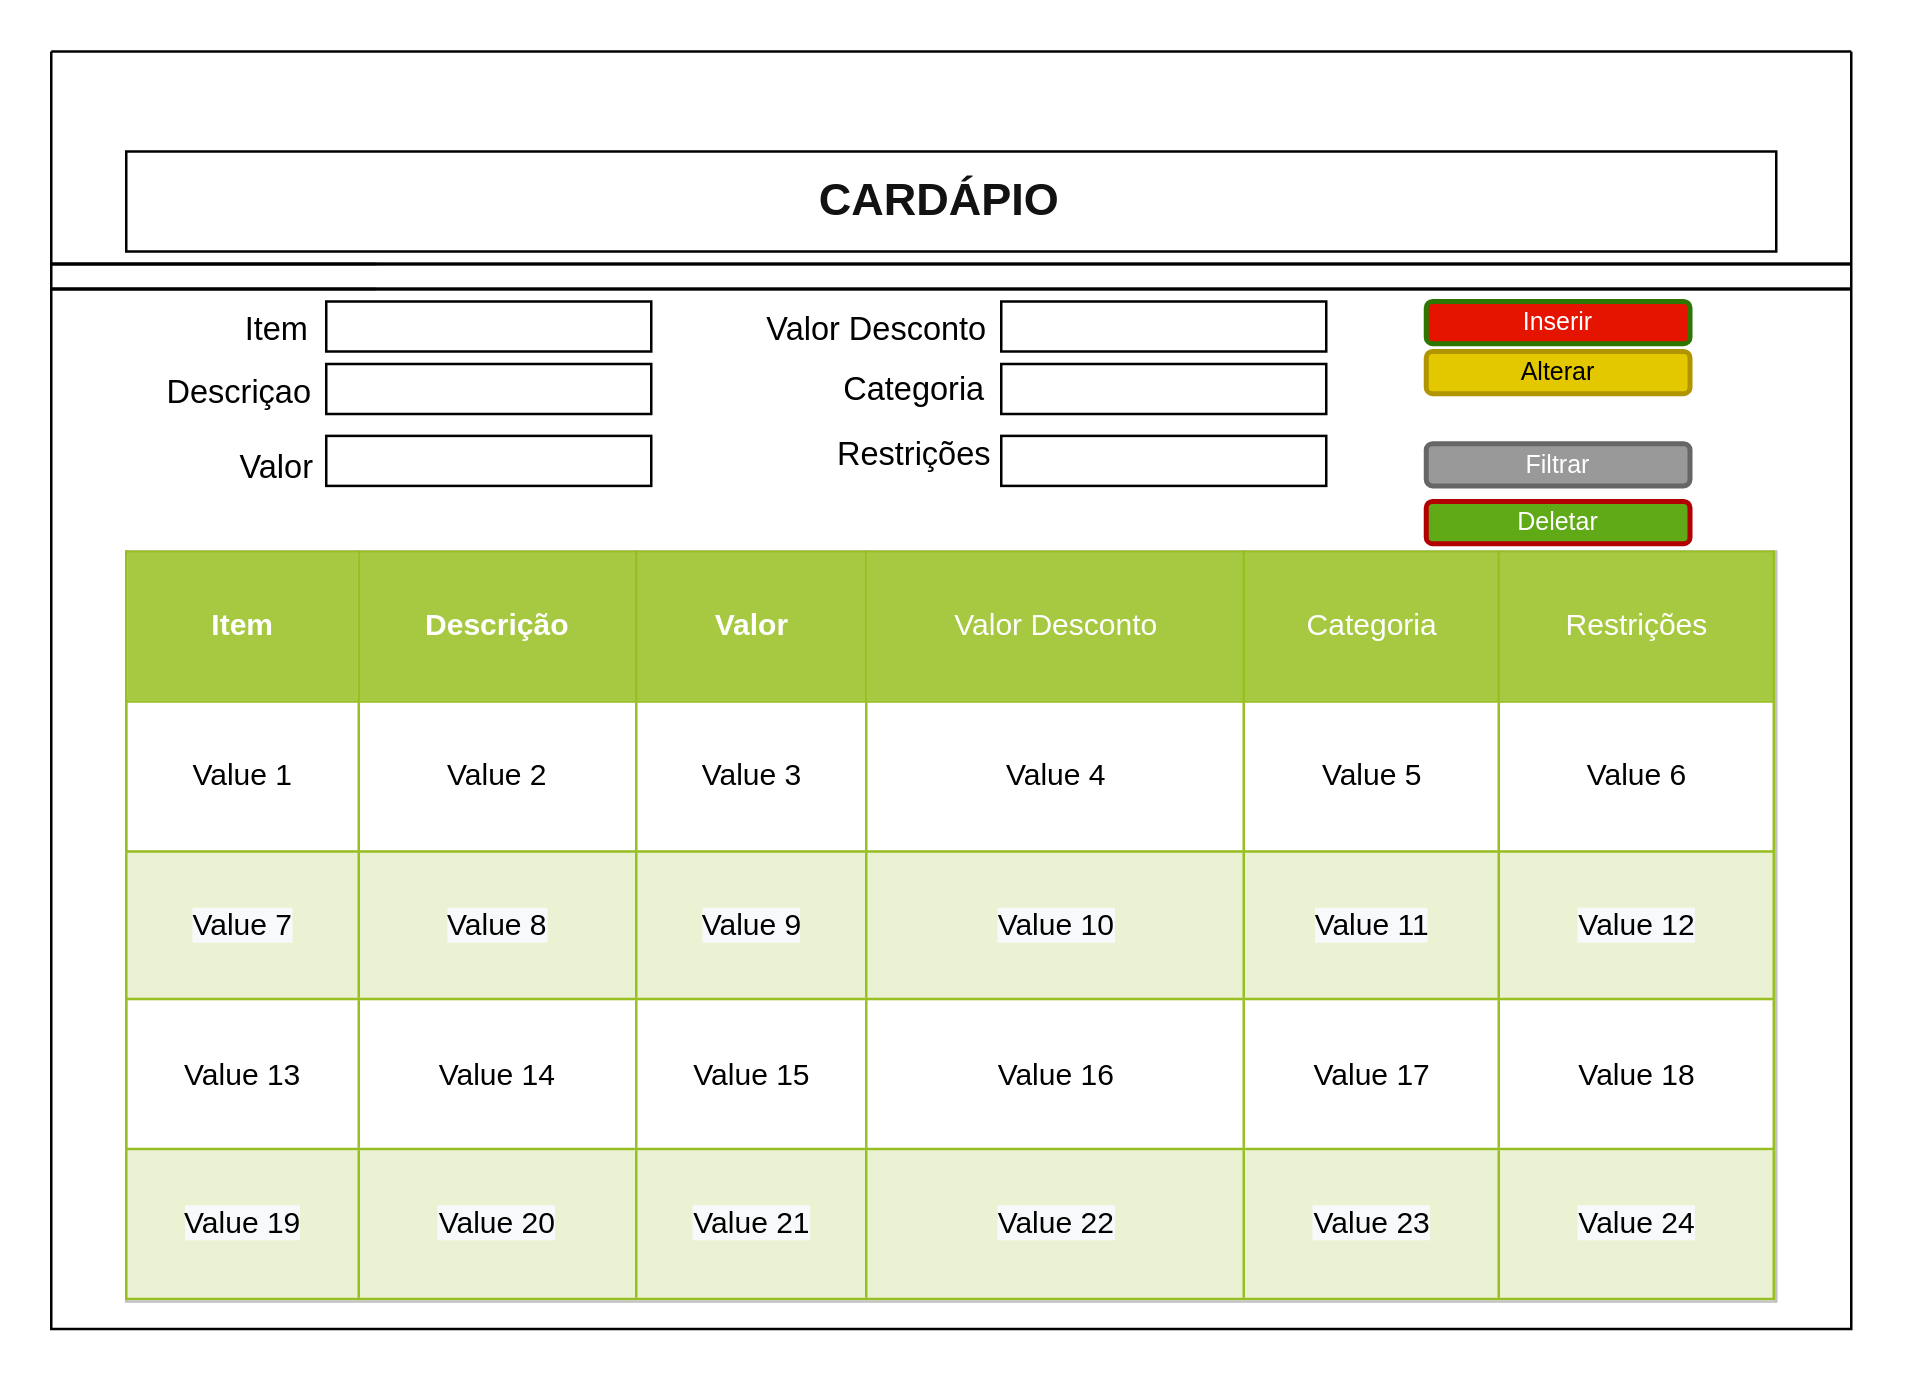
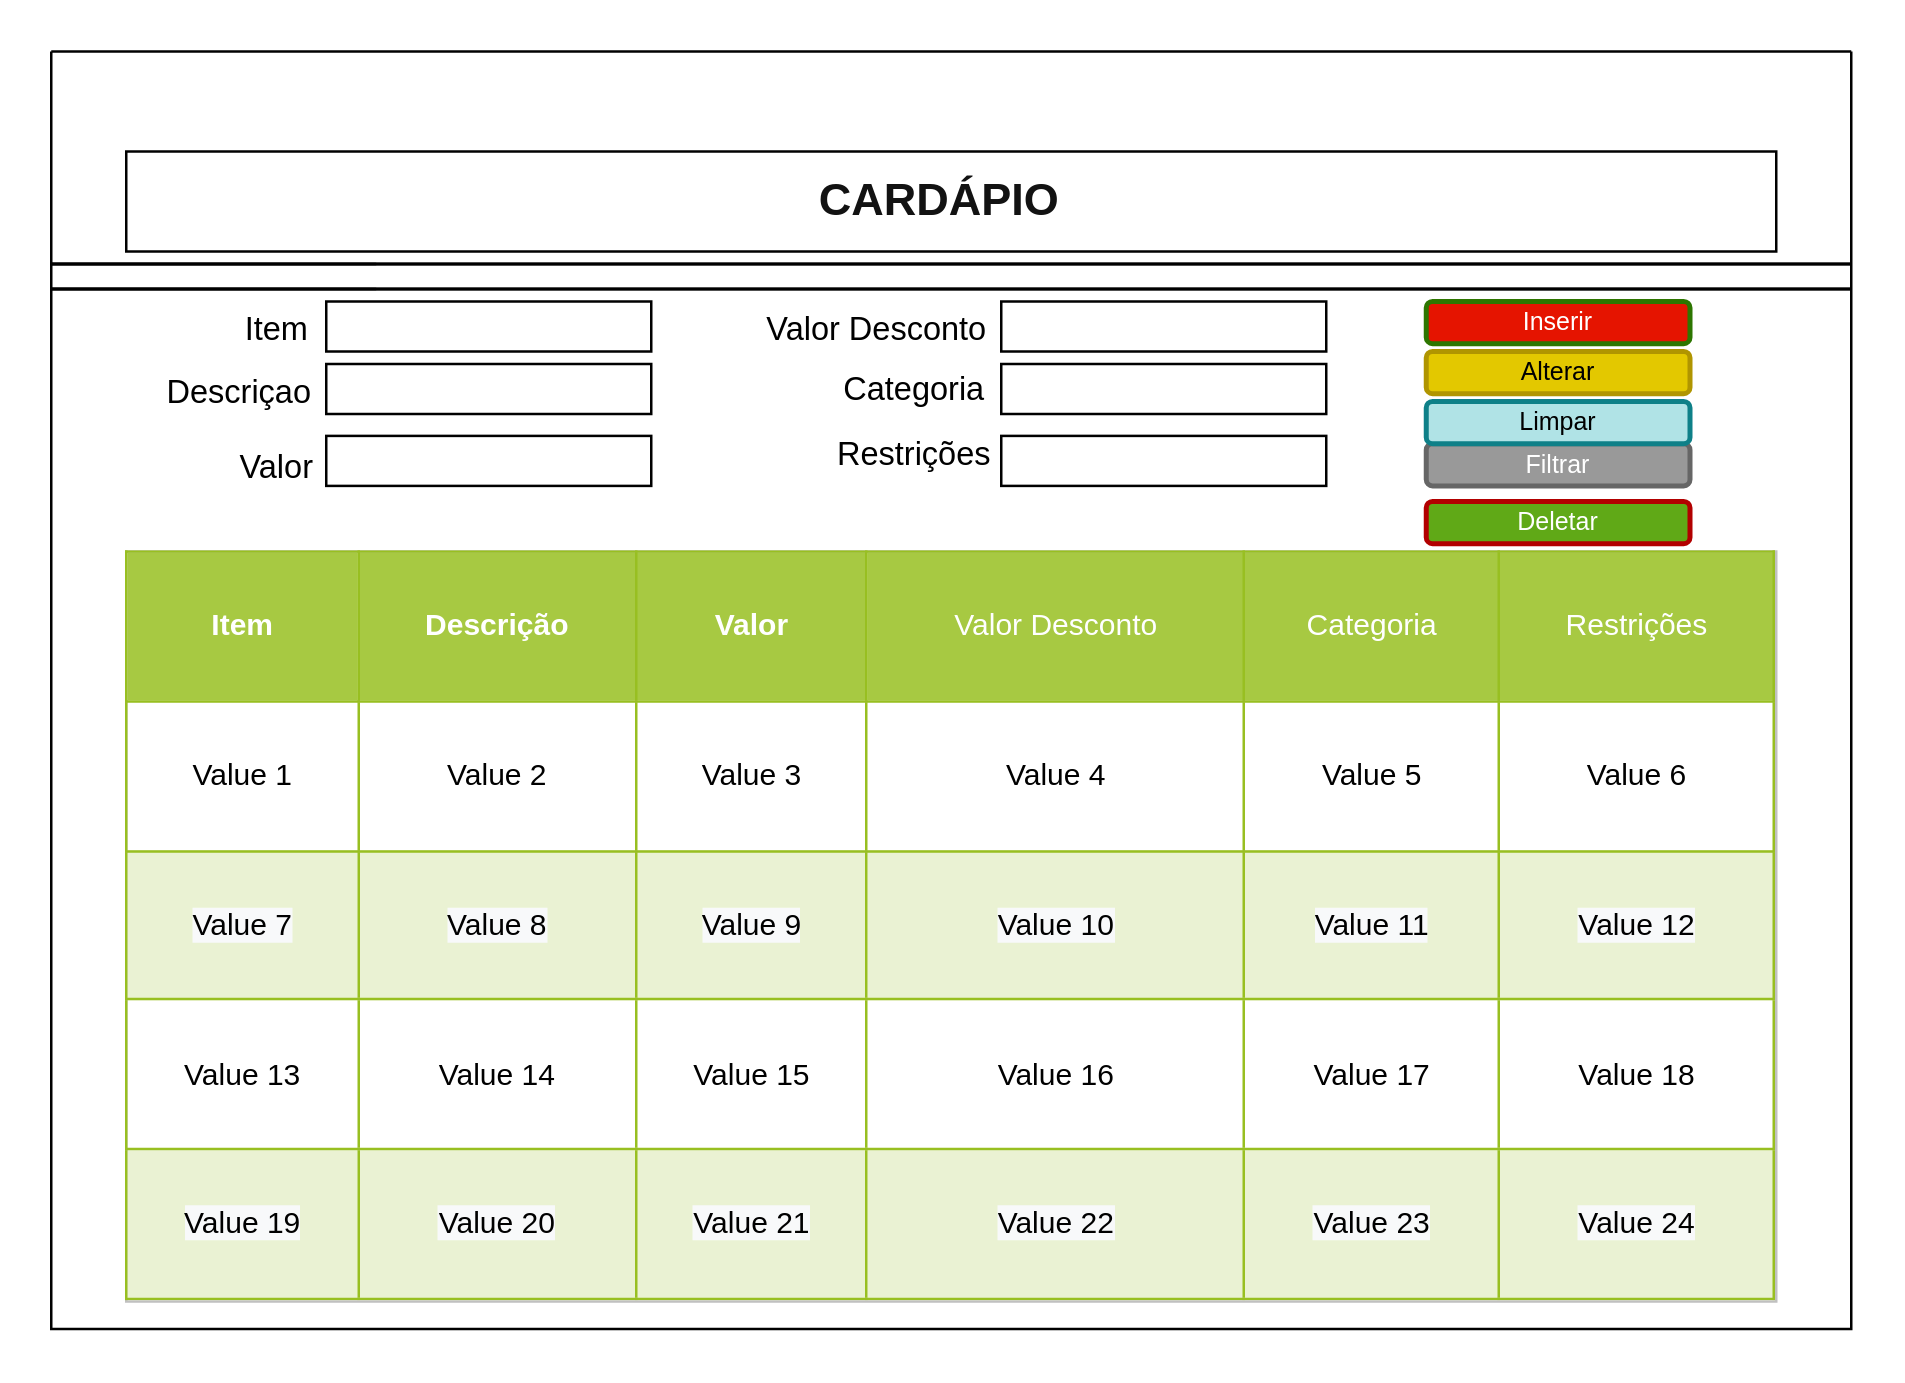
none -> (1558, 422)
